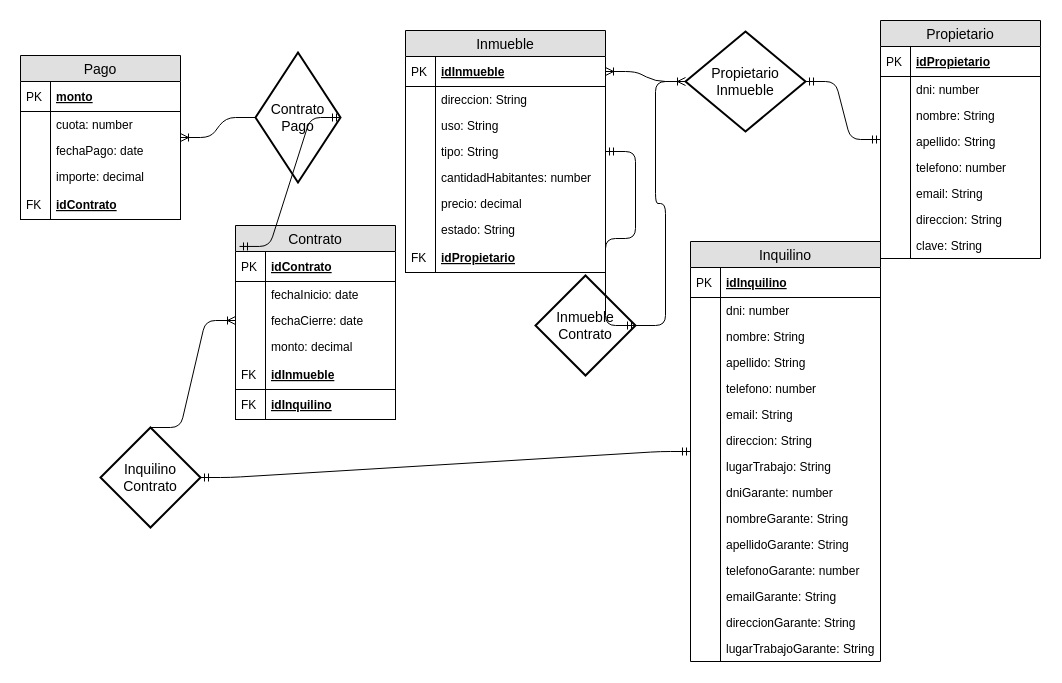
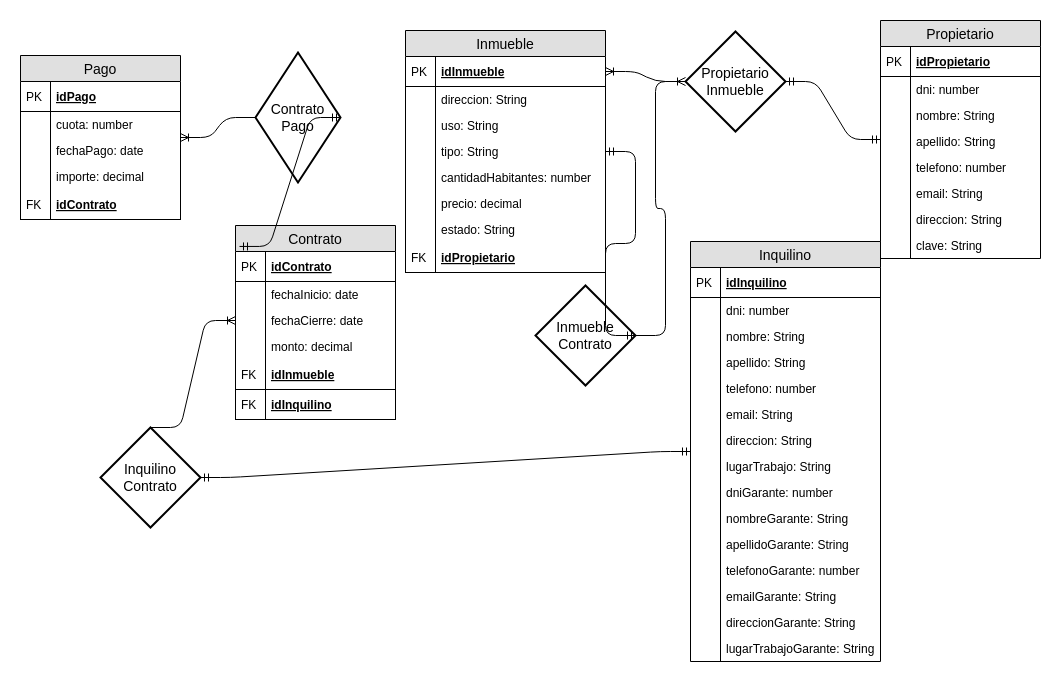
(746, 82) -> (736, 82)
(73, 97) -> (75, 97)
(586, 326) -> (586, 336)
